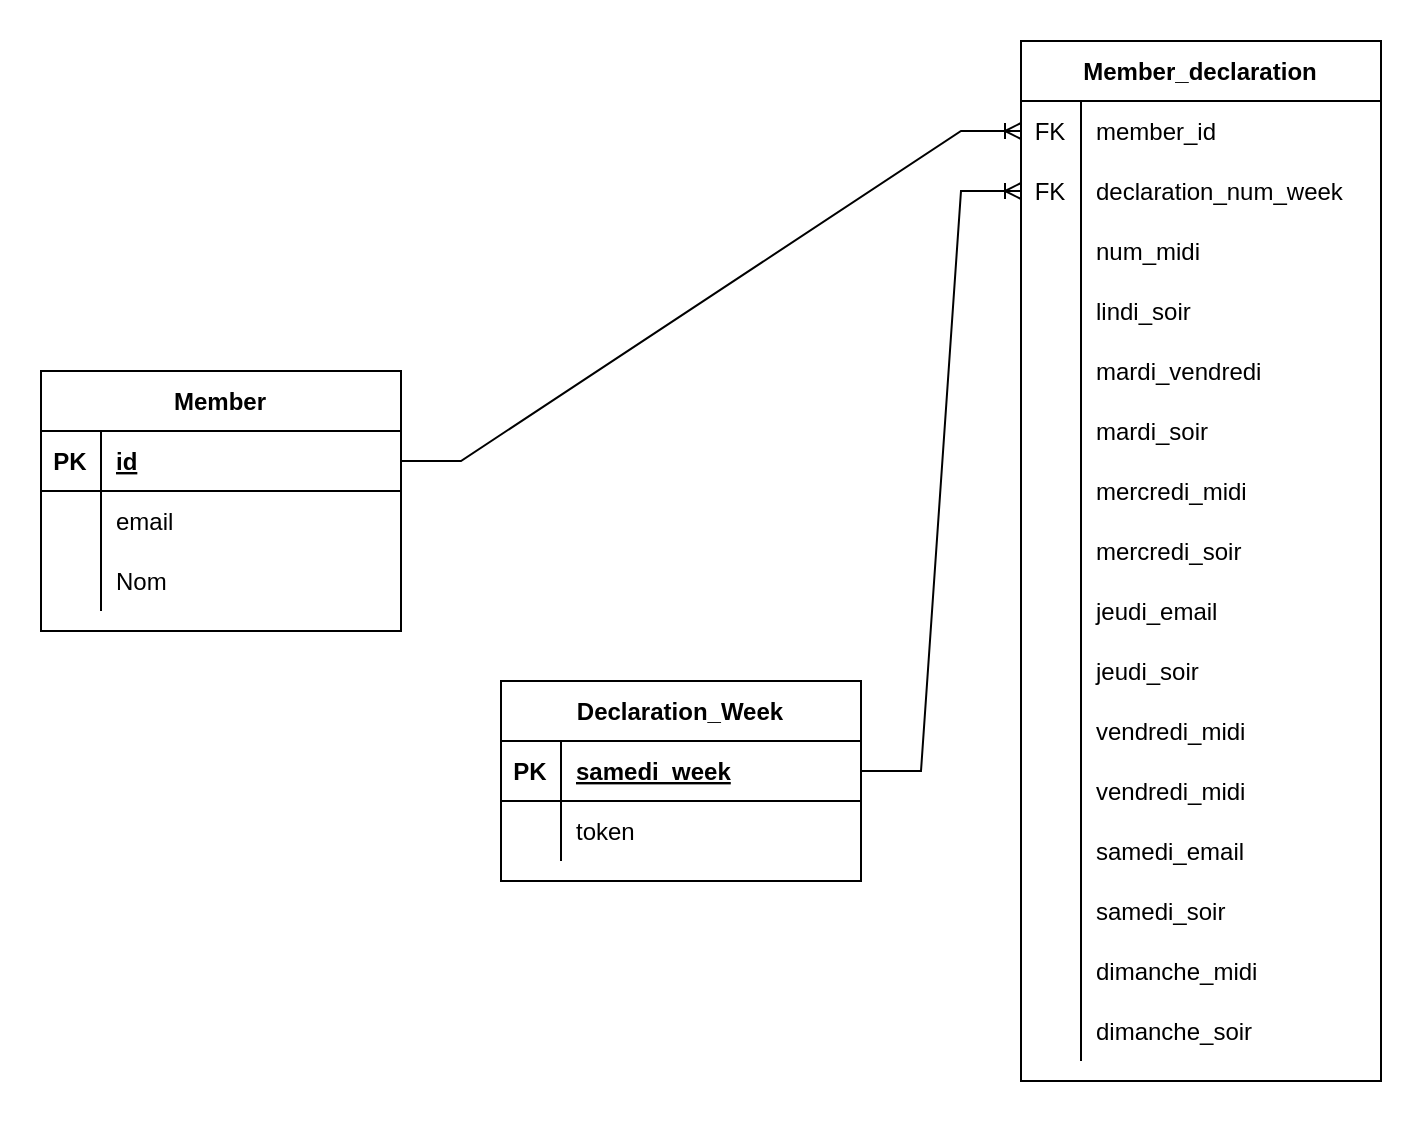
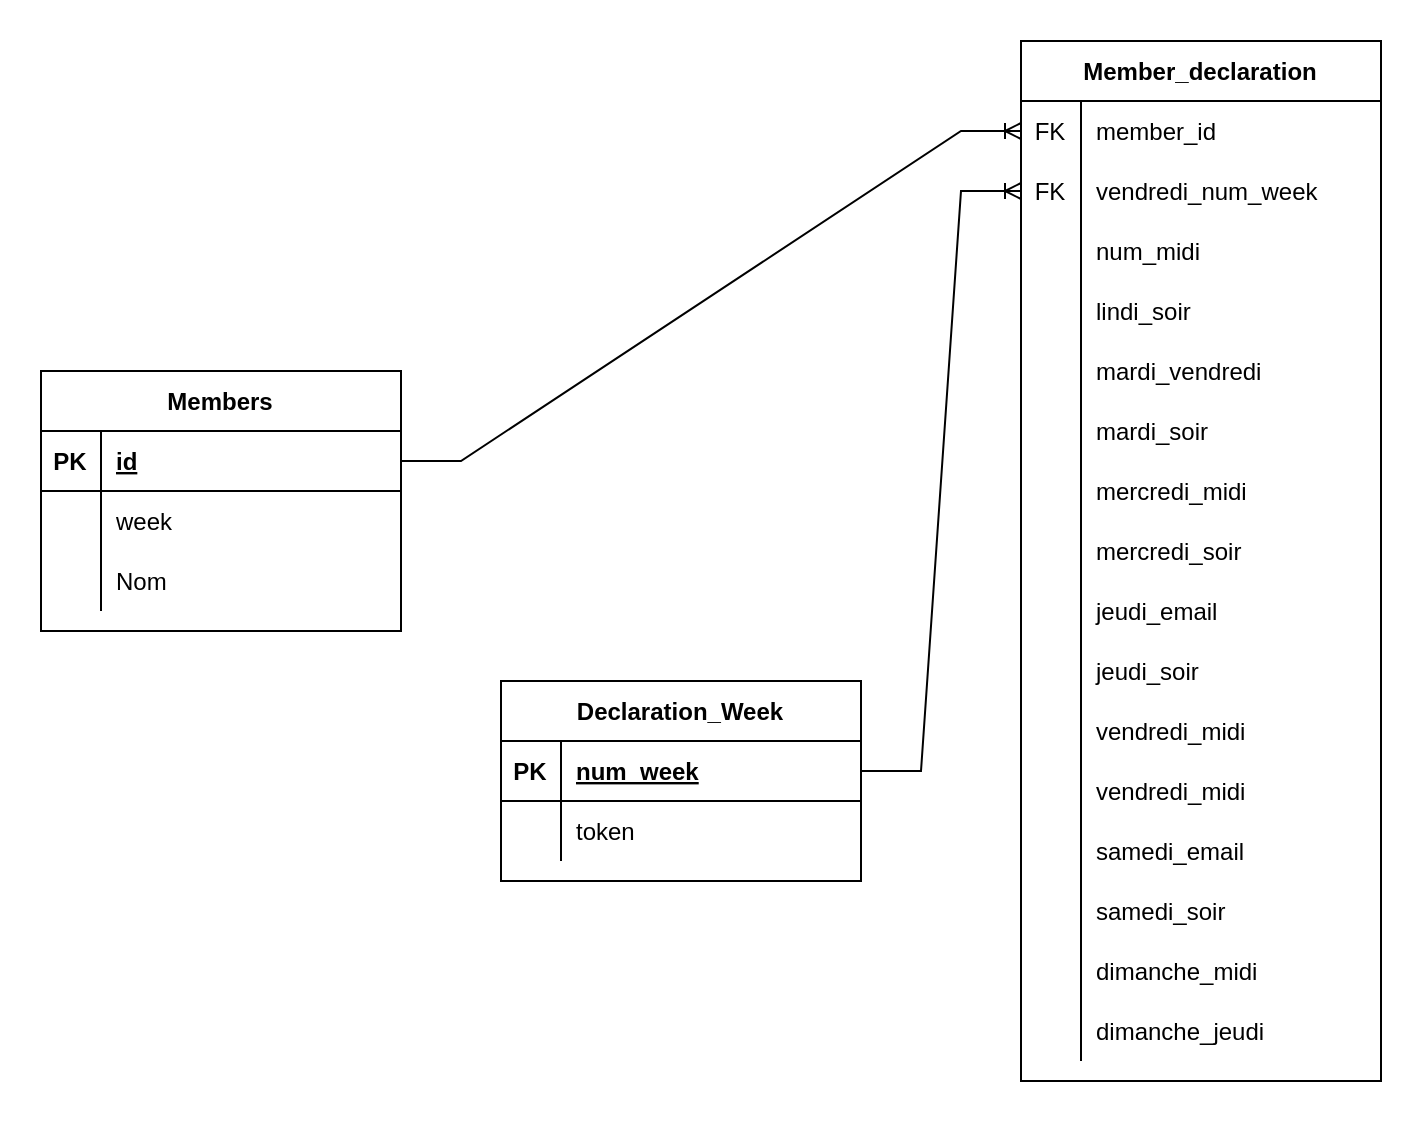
(1224, 192) -> (1207, 192)
(220, 402) -> (220, 402)
(143, 522) -> (143, 522)
(647, 772) -> (630, 772)
(1177, 1032) -> (1184, 1032)
